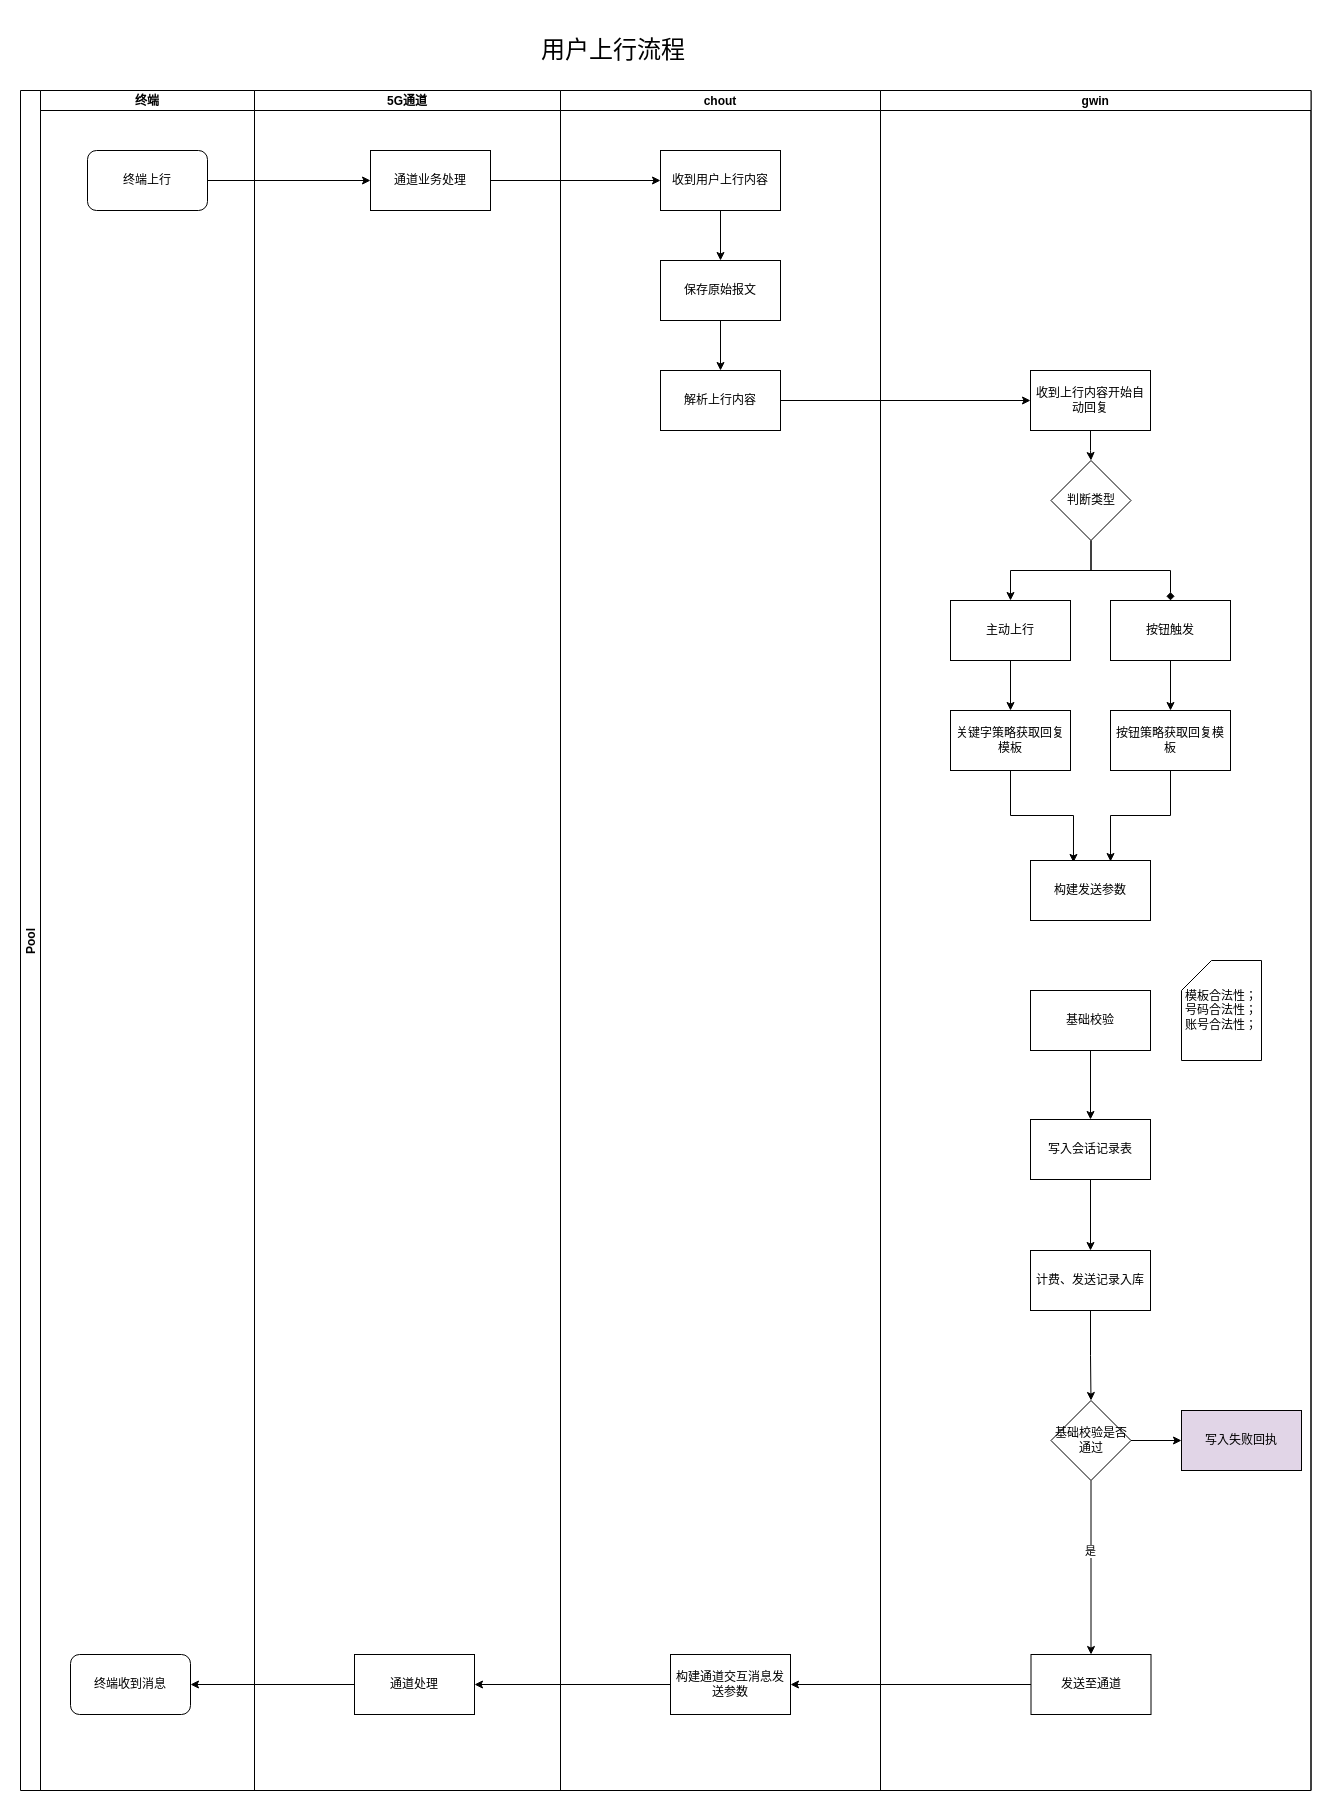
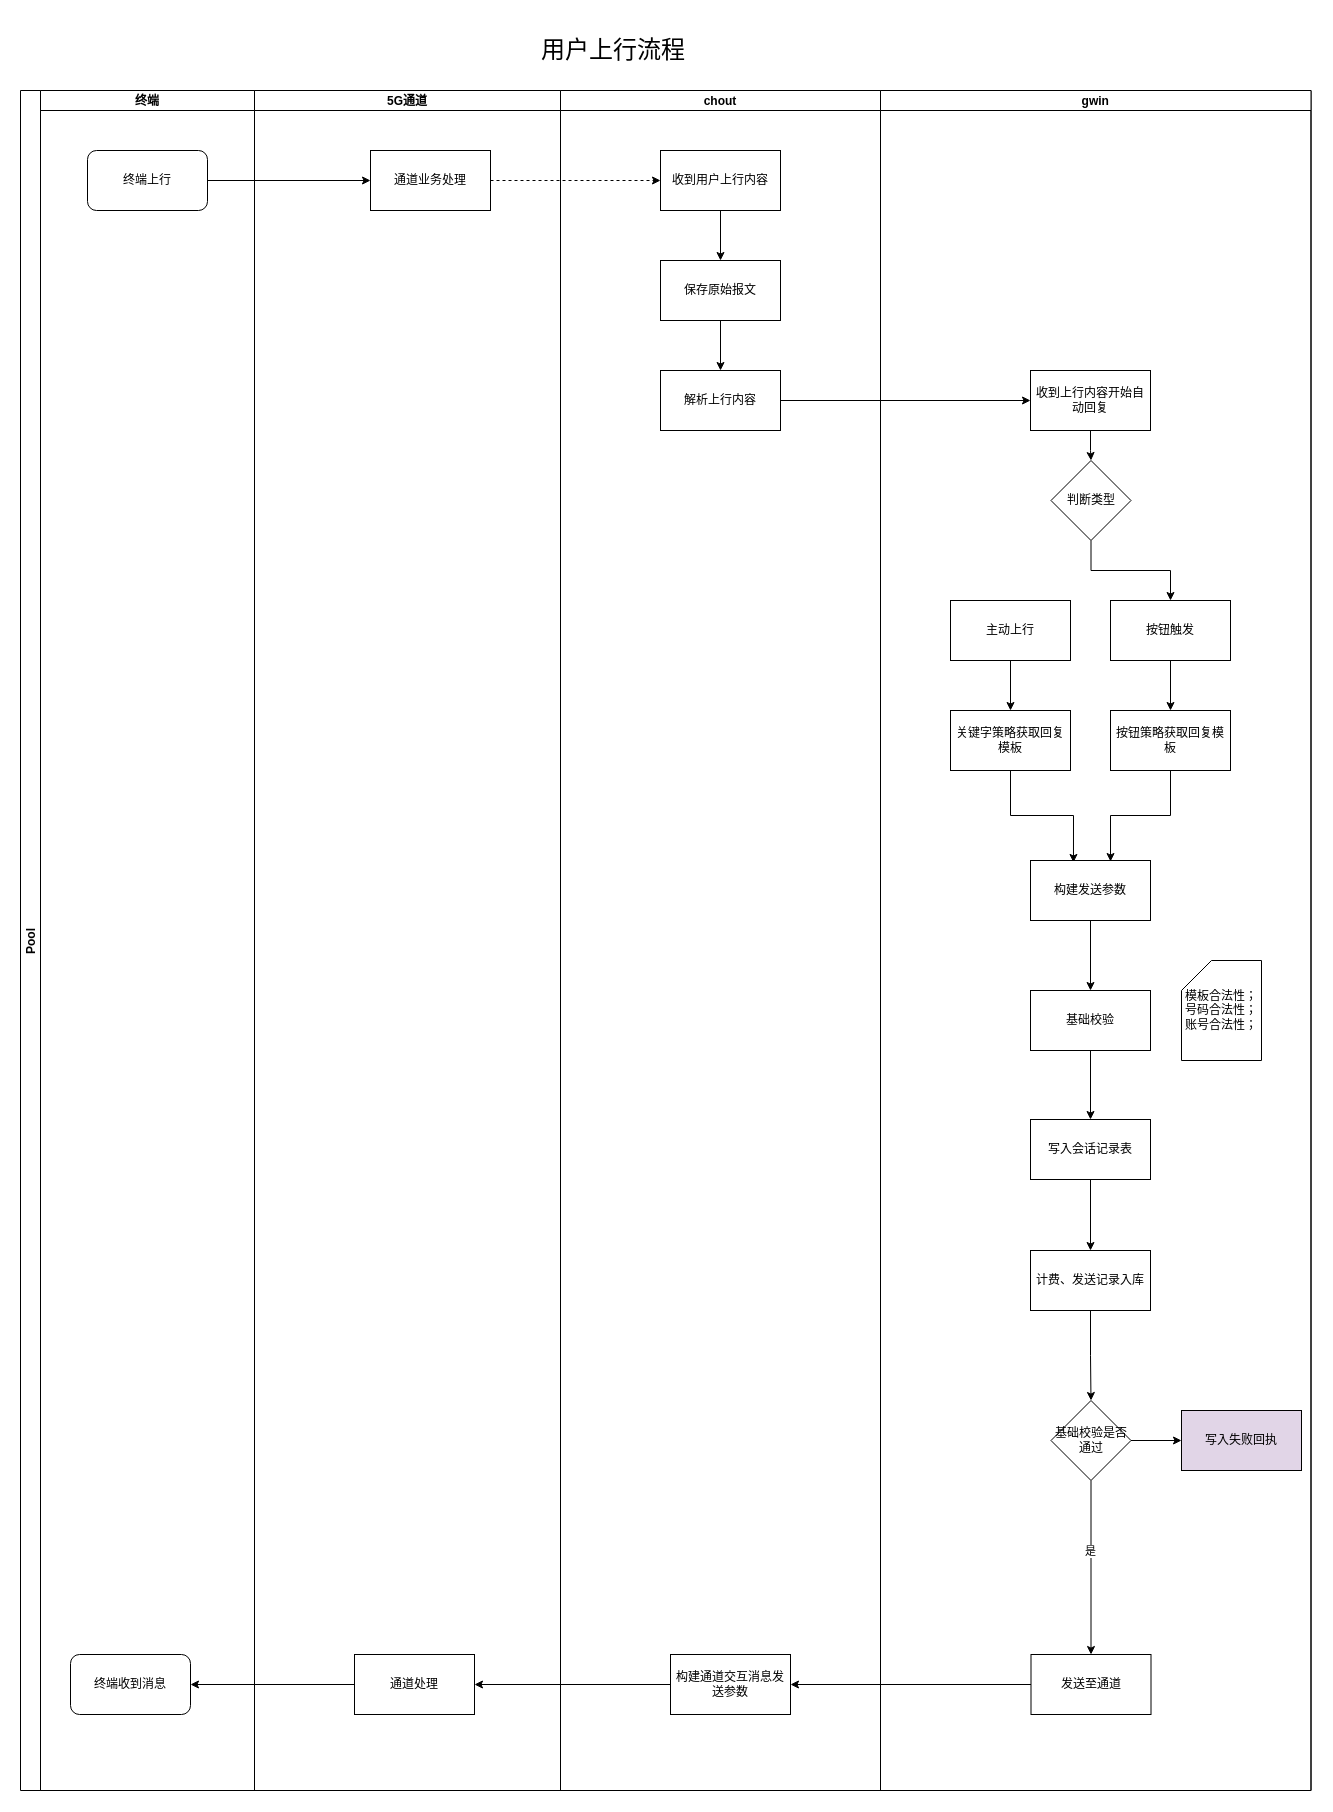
(573, 181) -> (573, 181)
(1039, 571) -> none
(1171, 592) -> (1171, 592)
none -> (1091, 952)
